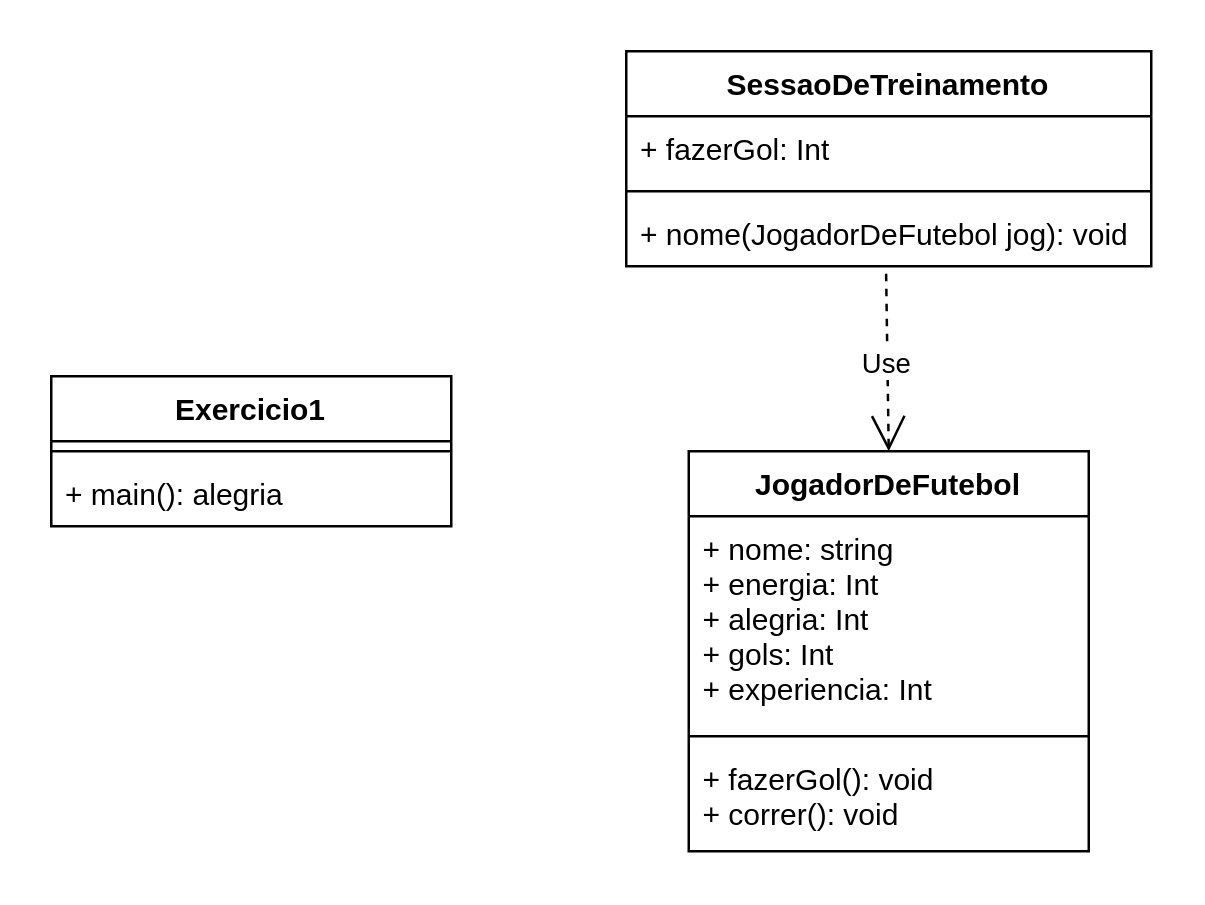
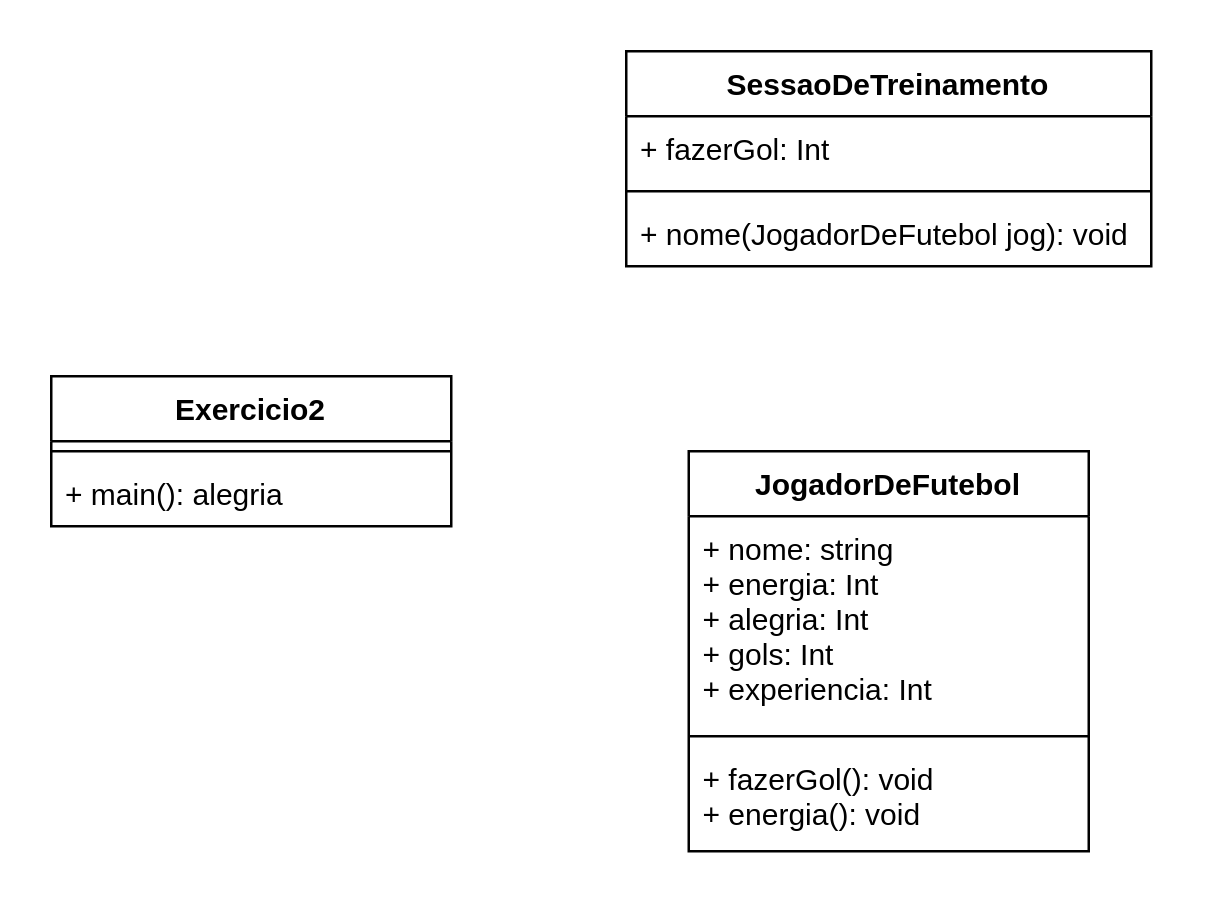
(888, 400) -> none
(250, 410) -> (250, 410)
(834, 780) -> (834, 780)
